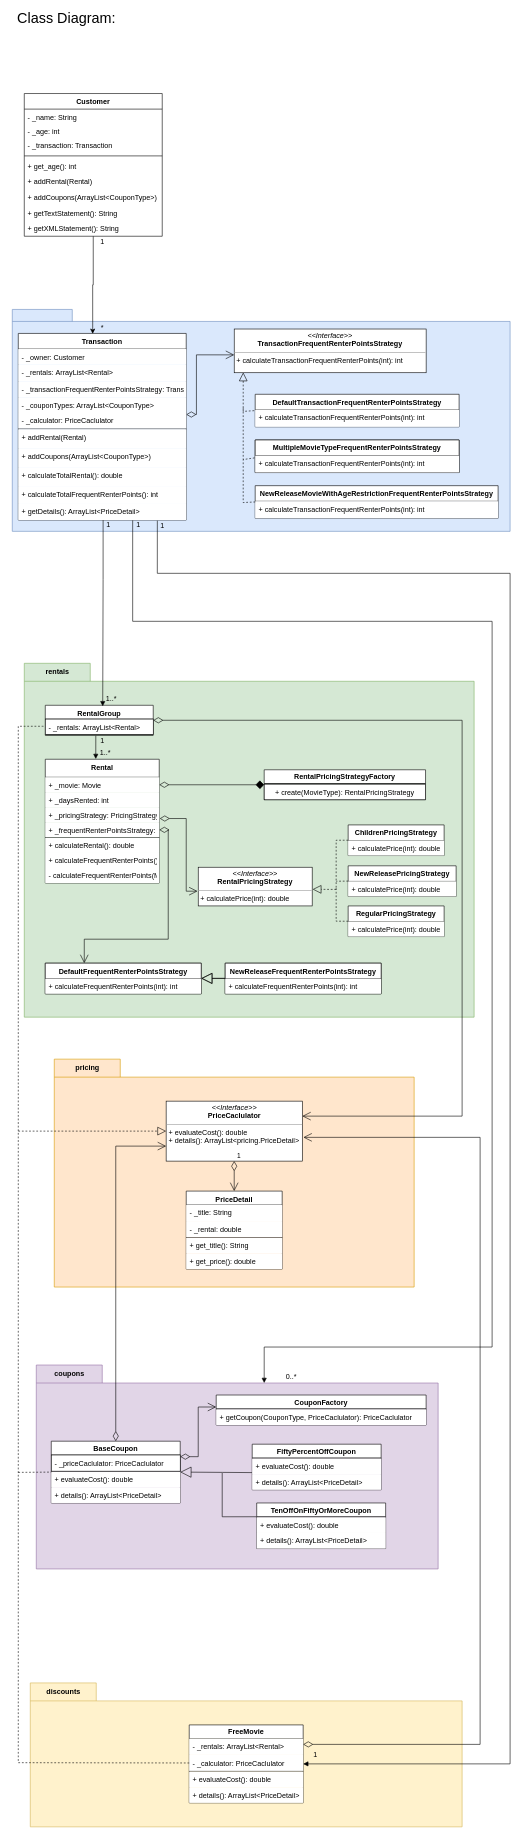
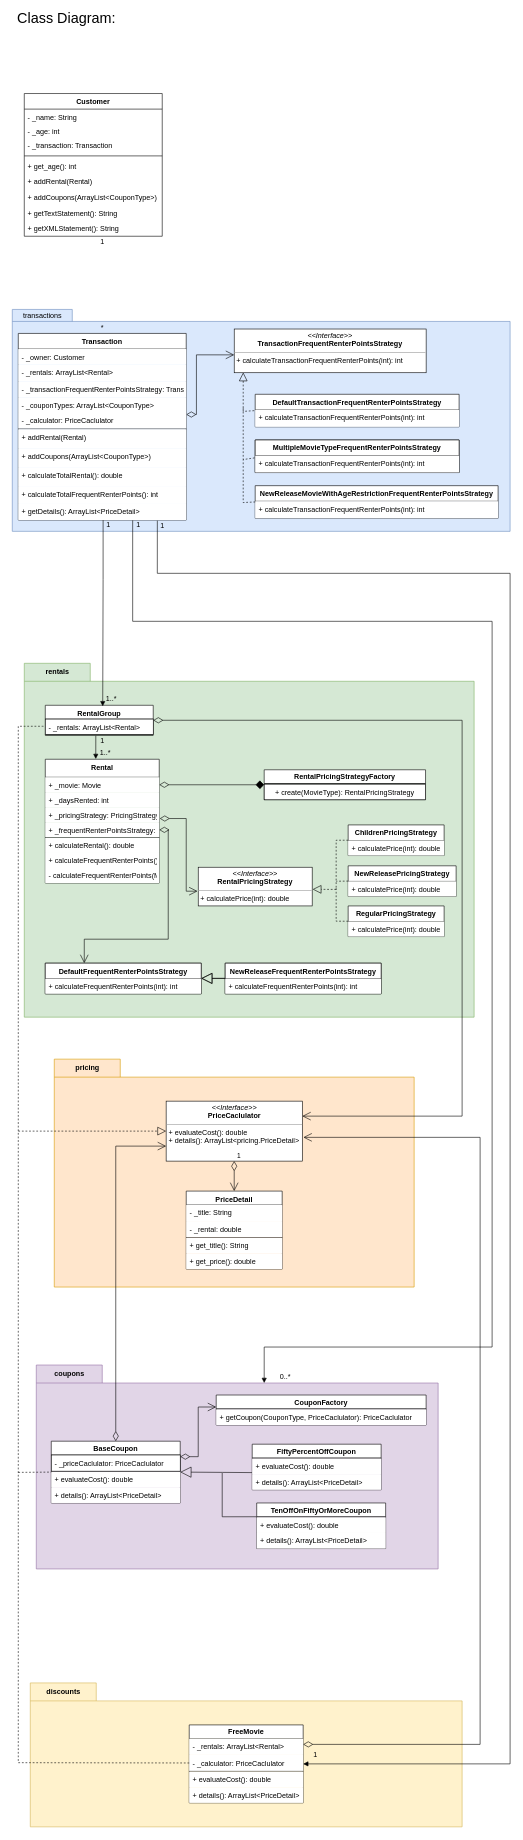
(93, 292) -> none
none -> (42, 315)
(291, 1377) -> (285, 1377)
